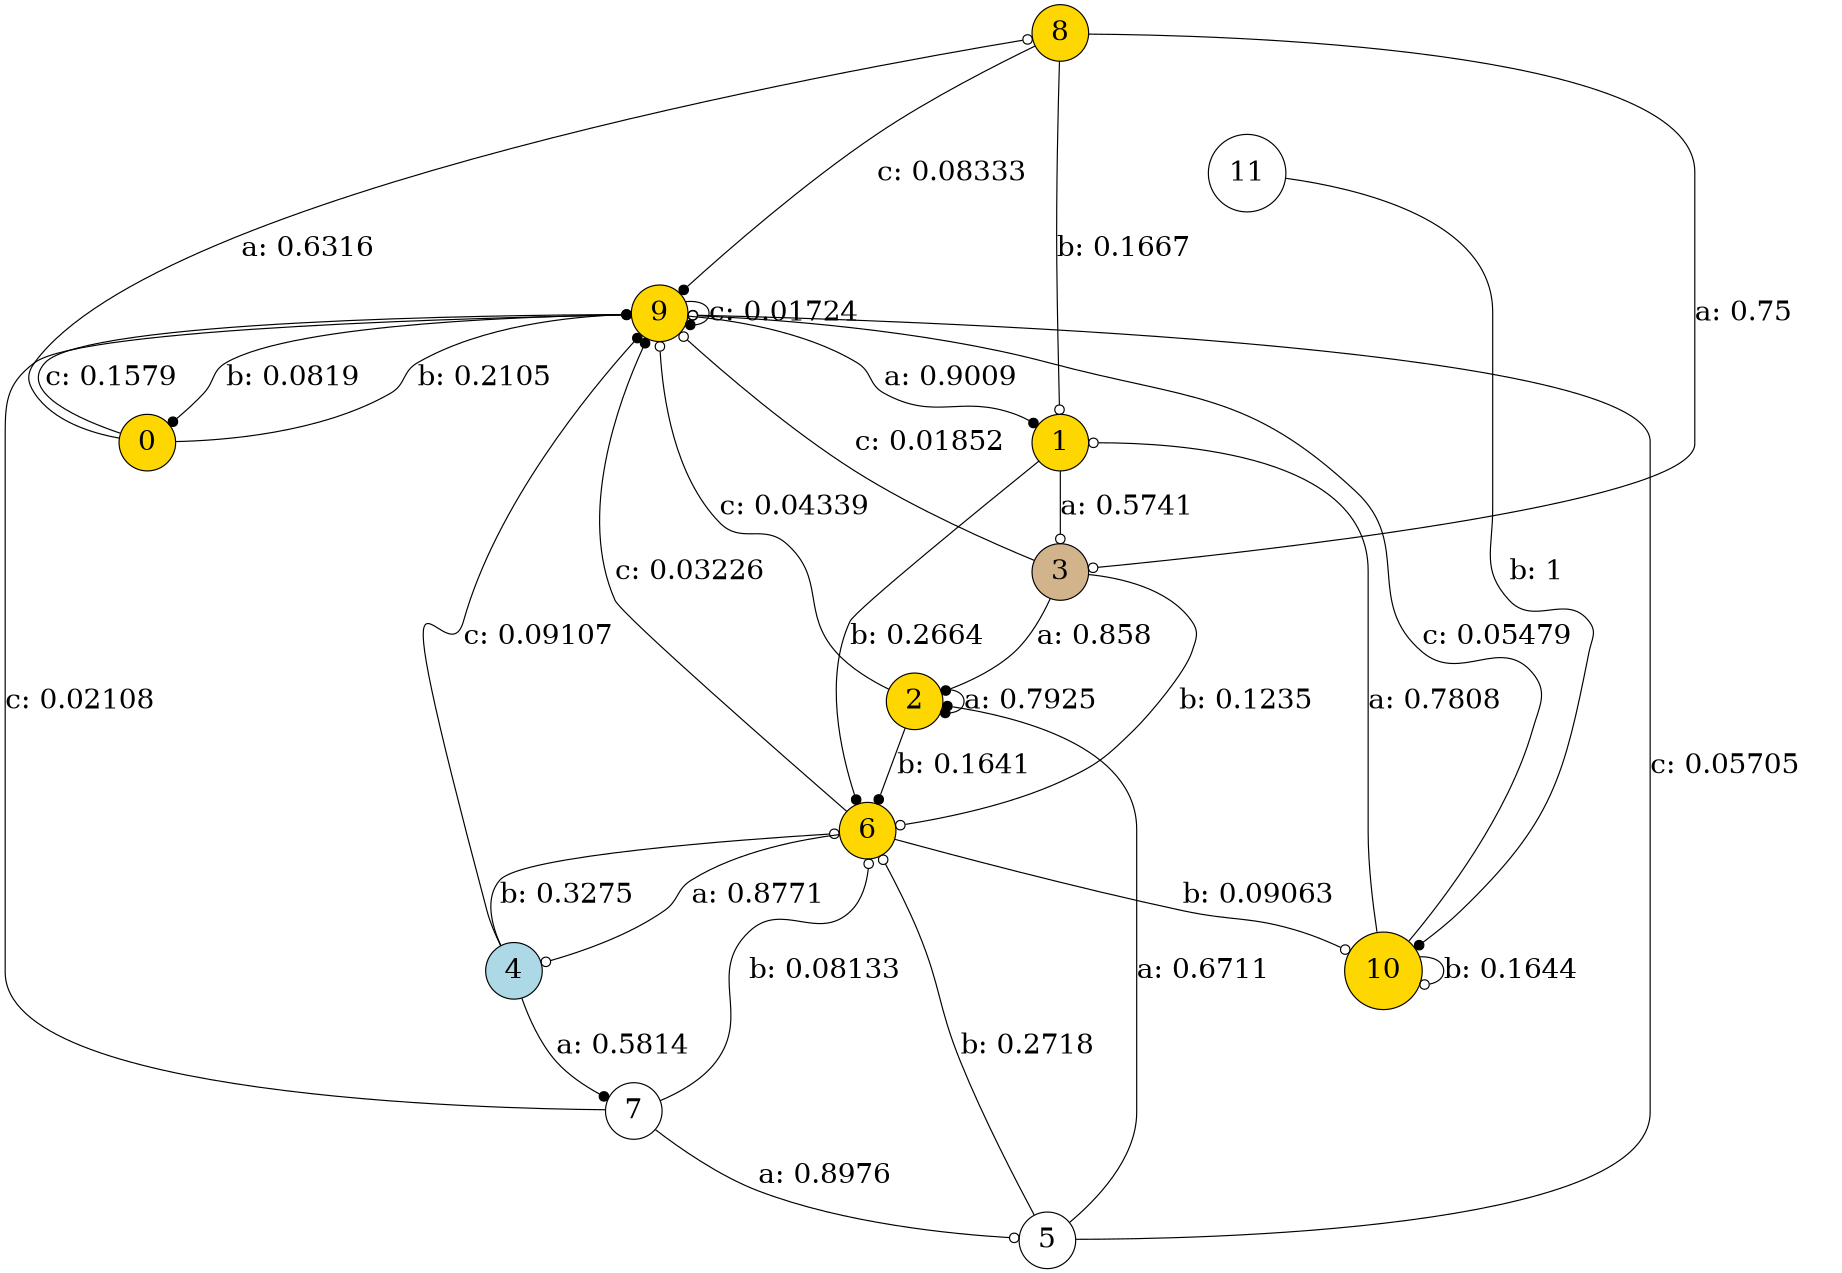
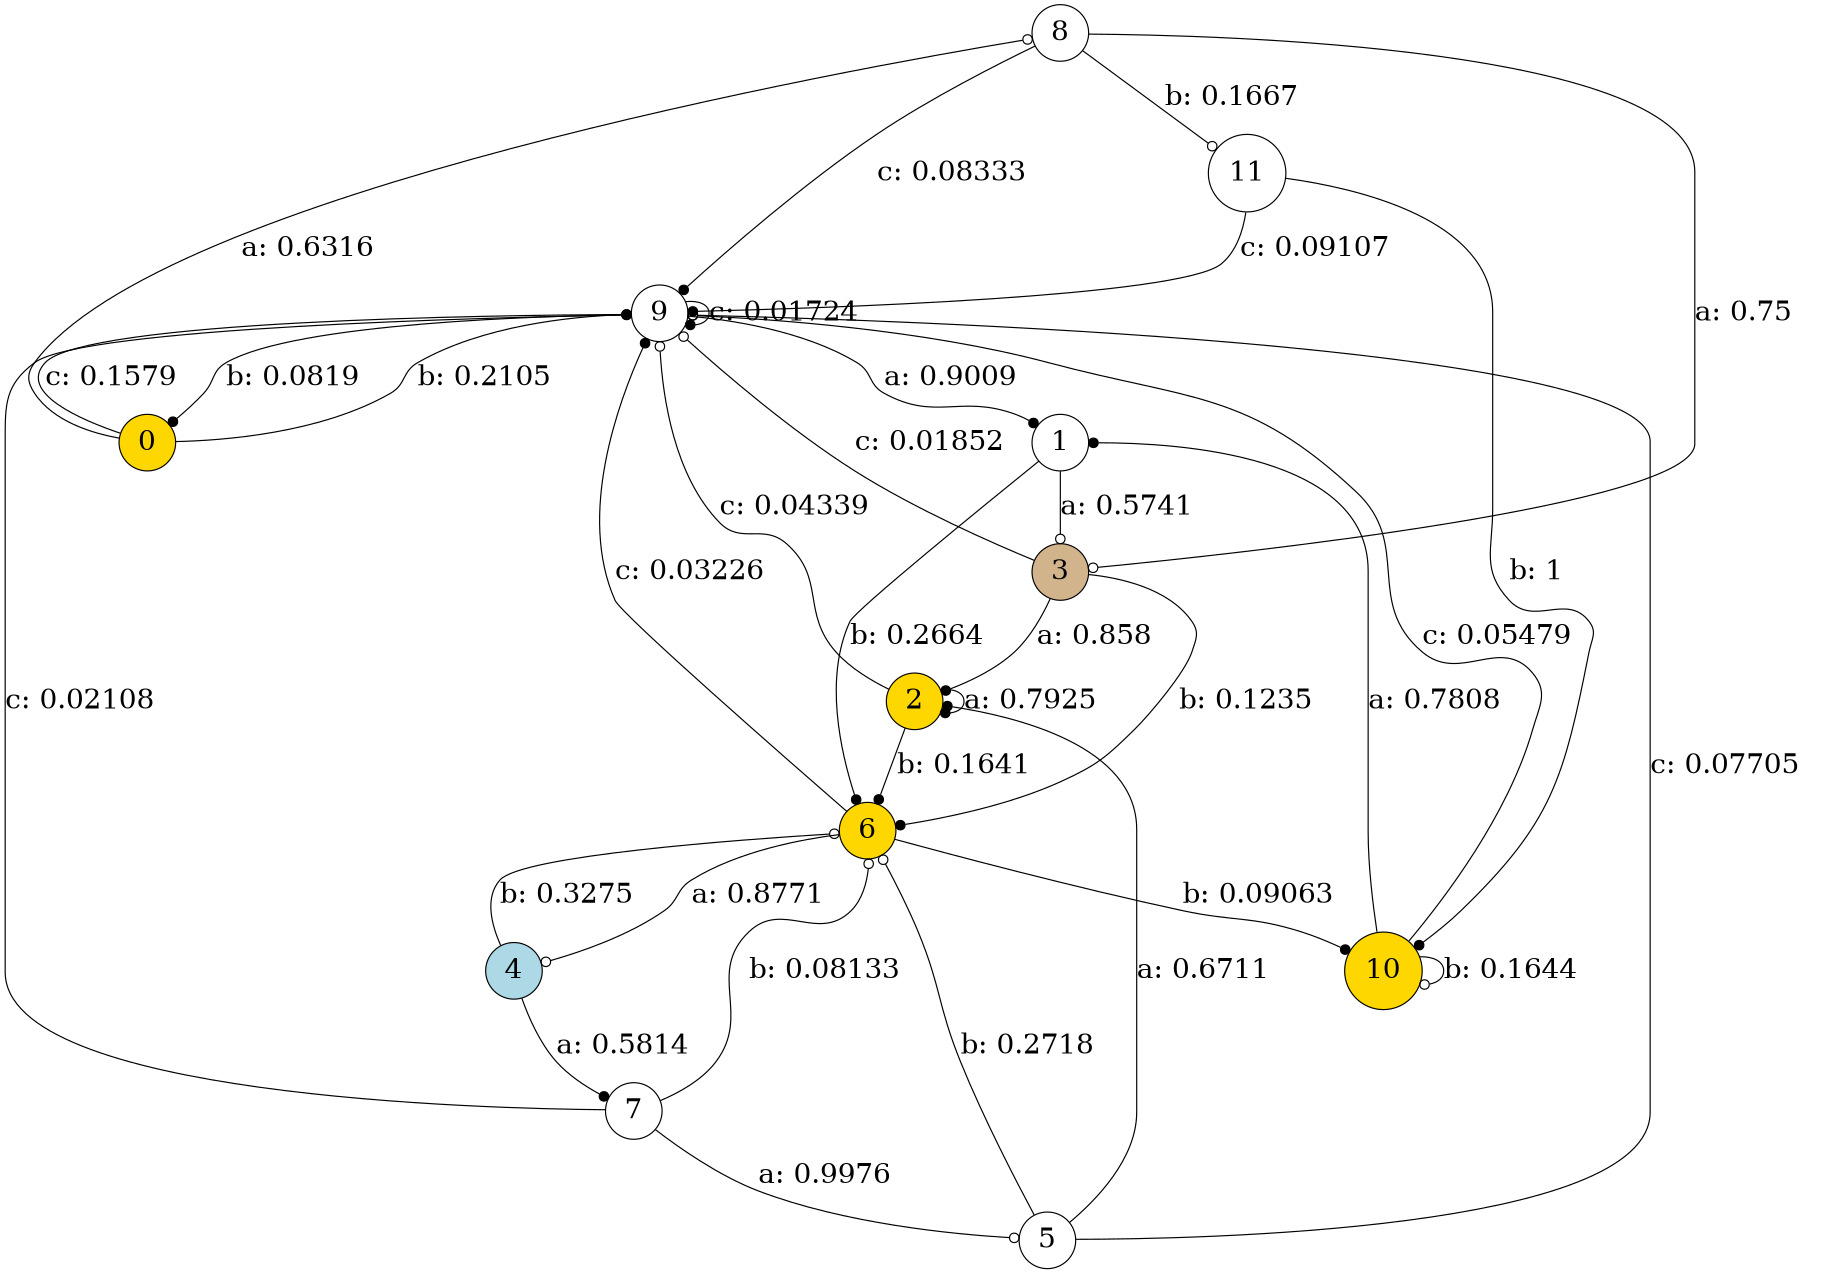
(1060, 33) -> (1060, 33)
(1057, 233) -> (1145, 97)
(660, 313) -> (660, 313)
(1060, 443) -> (1060, 443)
(1368, 587) -> (1368, 587)
(446, 632) -> (990, 299)
(1132, 732) -> (1132, 732)
(1734, 766) -> (1734, 766)
(1118, 896) -> (1118, 896)
(838, 1176) -> (838, 1176)
